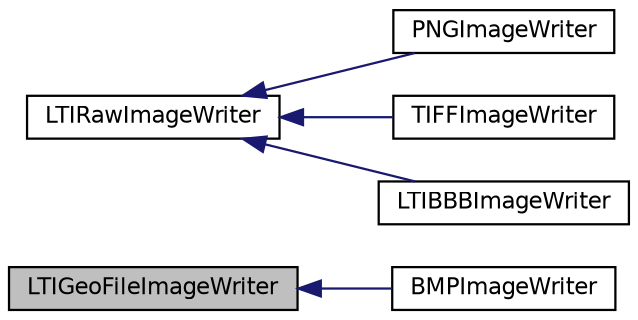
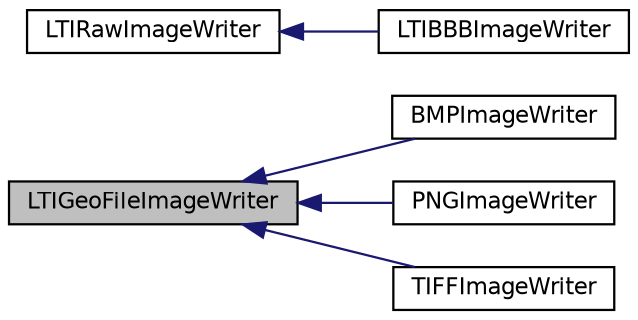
(340, 72) -> (357, 203)
(348, 117) -> (340, 249)
